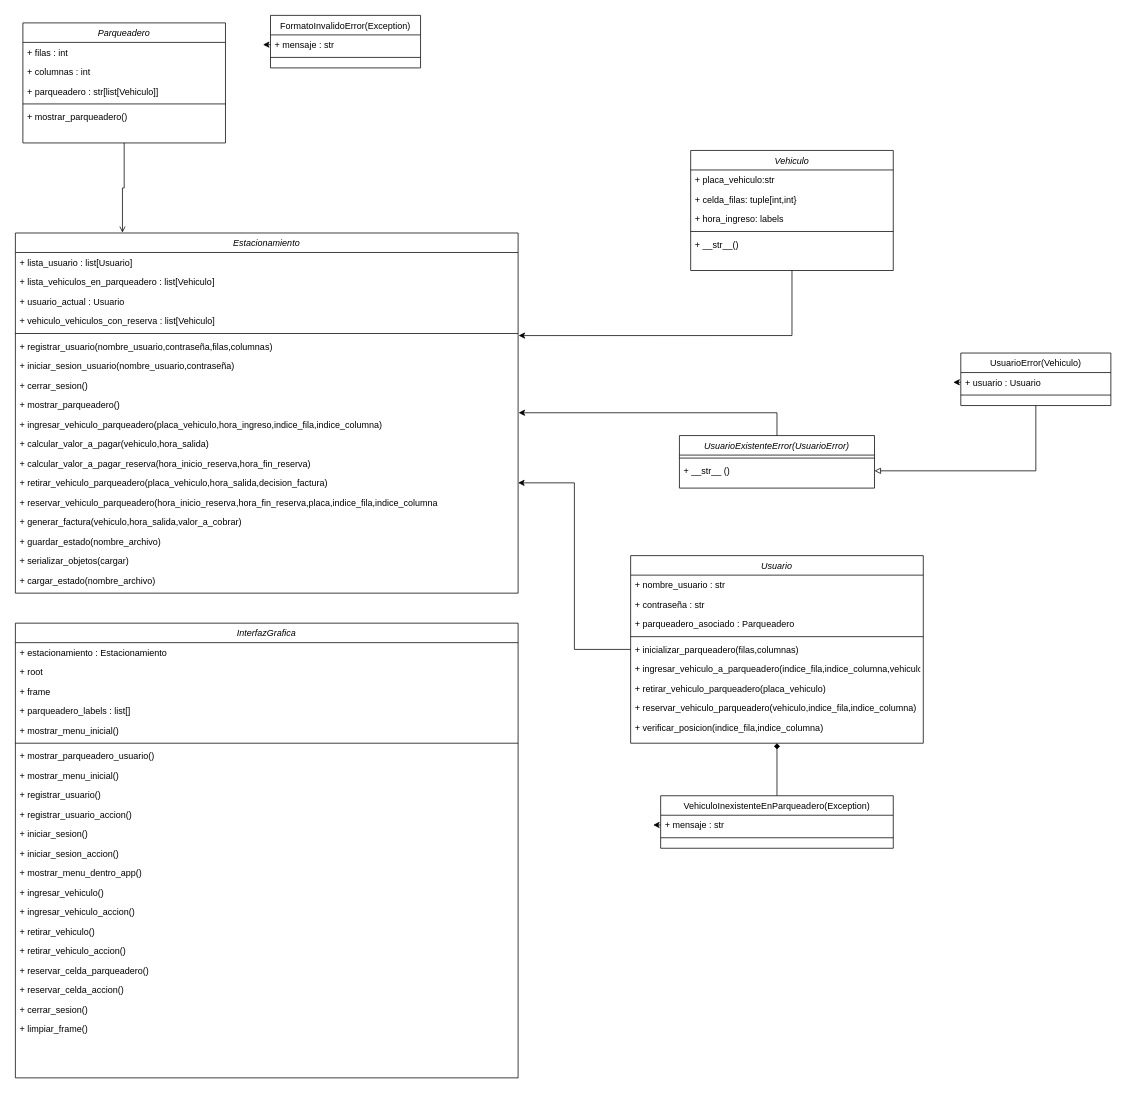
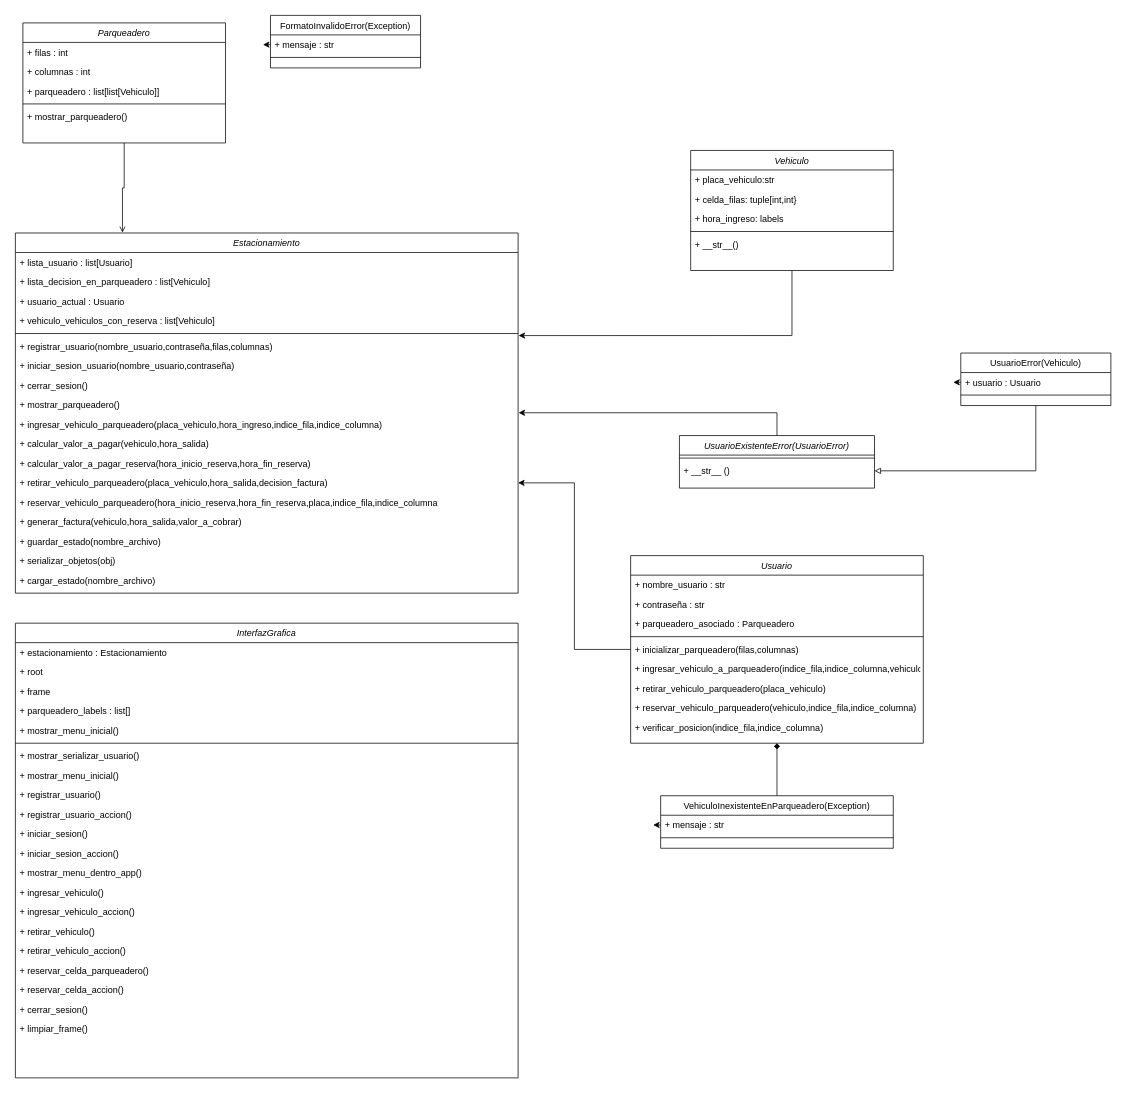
(106, 92) -> (106, 92)
(129, 282) -> (126, 282)
(85, 561) -> (78, 561)
(95, 756) -> (89, 756)
